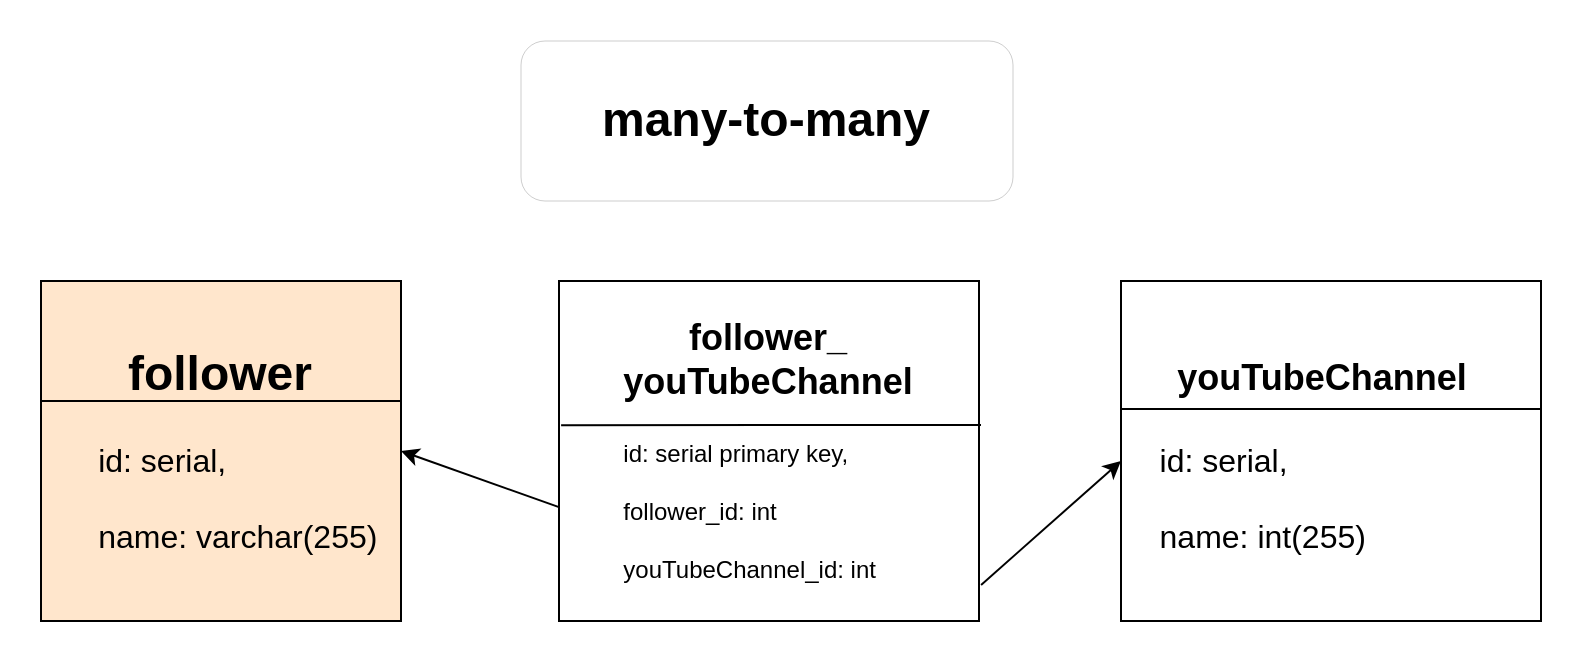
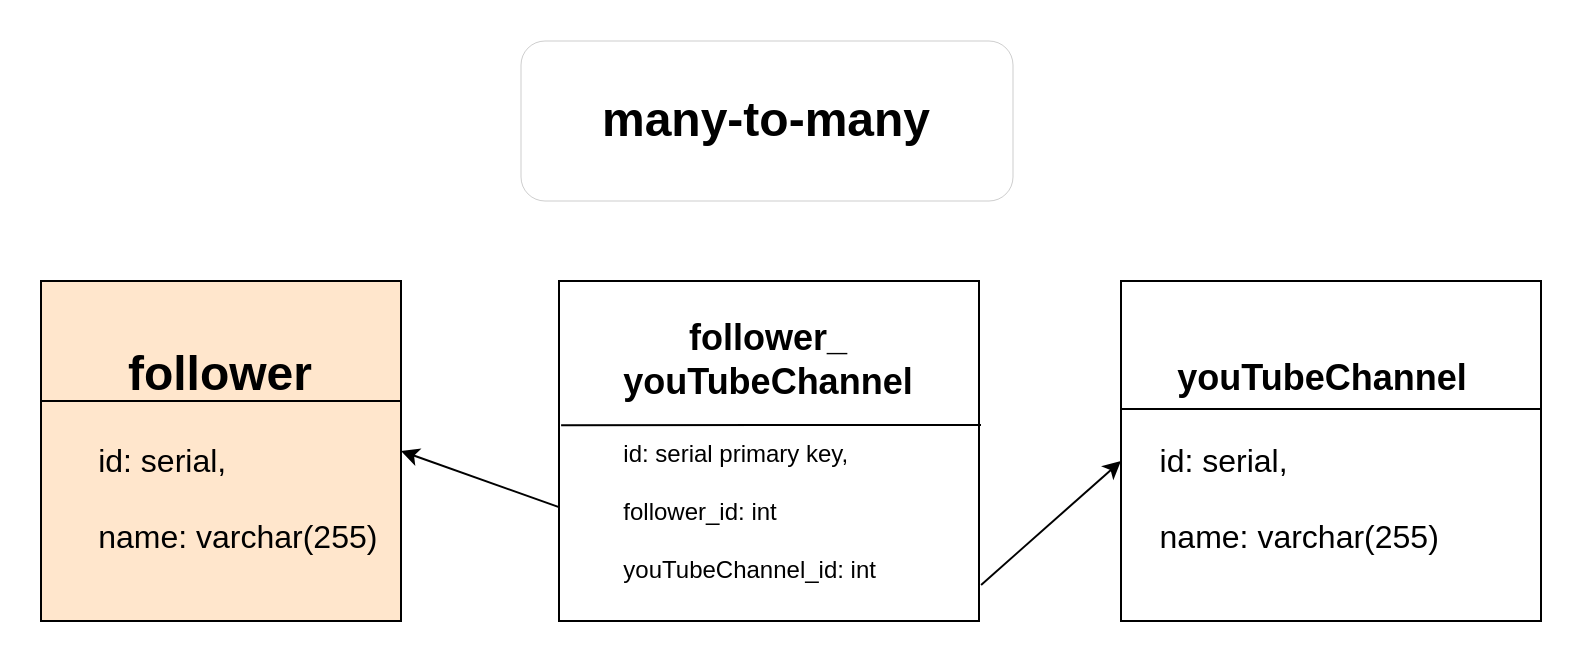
(1216, 451) -> (1240, 451)
